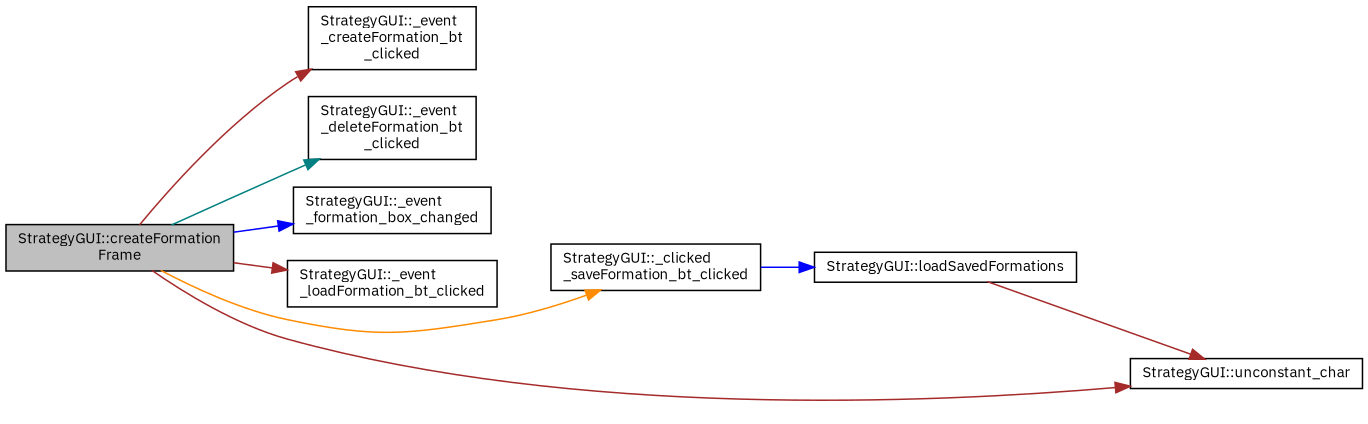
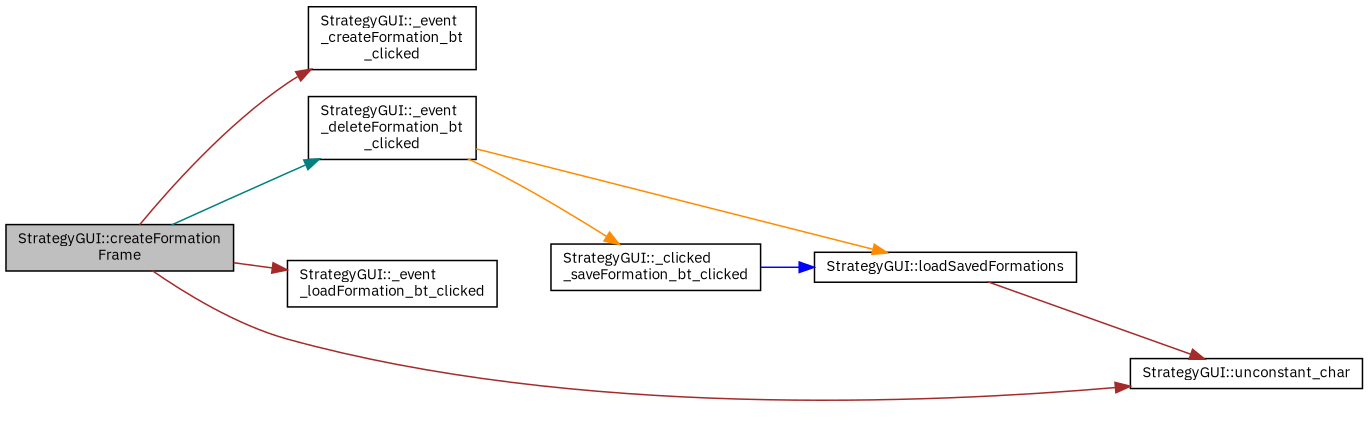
none -> (674, 199)
(392, 210) -> none
(370, 332) -> (538, 195)
